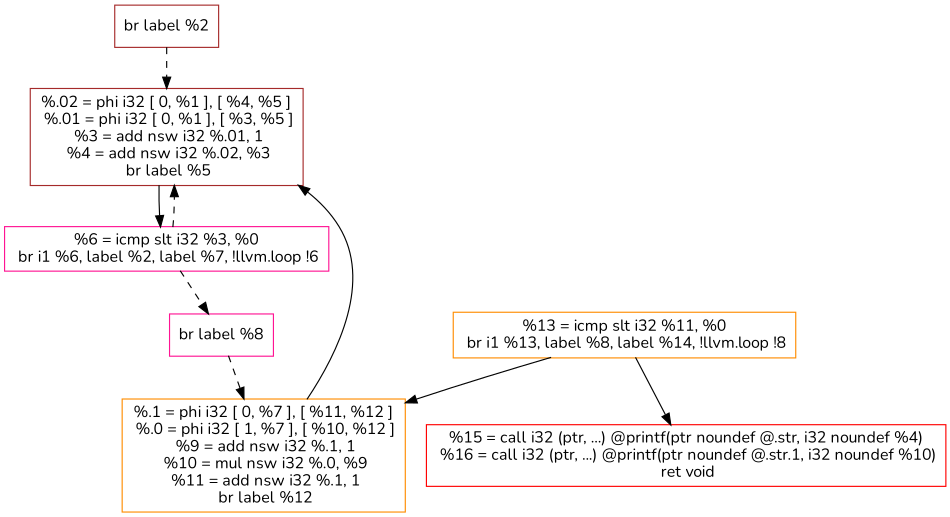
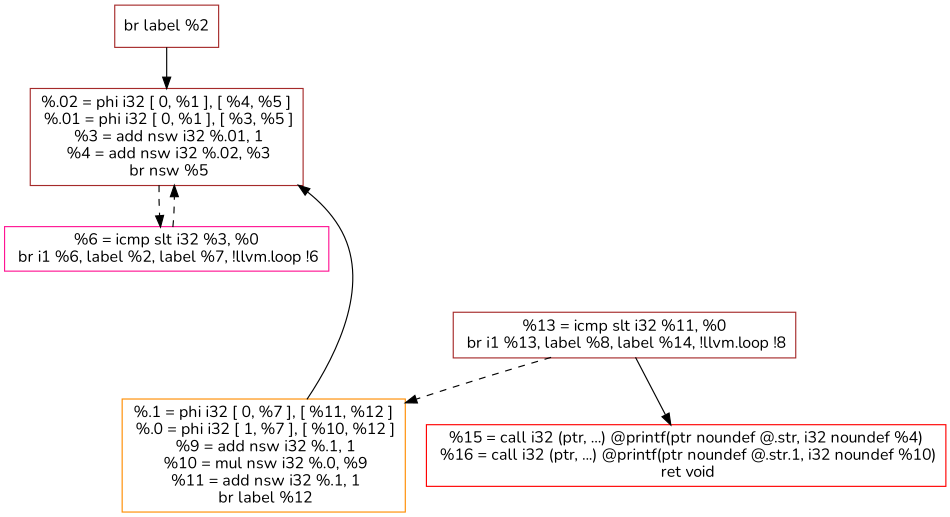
(167, 62) -> (167, 62)
(167, 171) -> (167, 171)
(159, 200) -> (159, 200)
(221, 335) -> none
(624, 335) -> (624, 335)
(484, 378) -> (484, 378)
